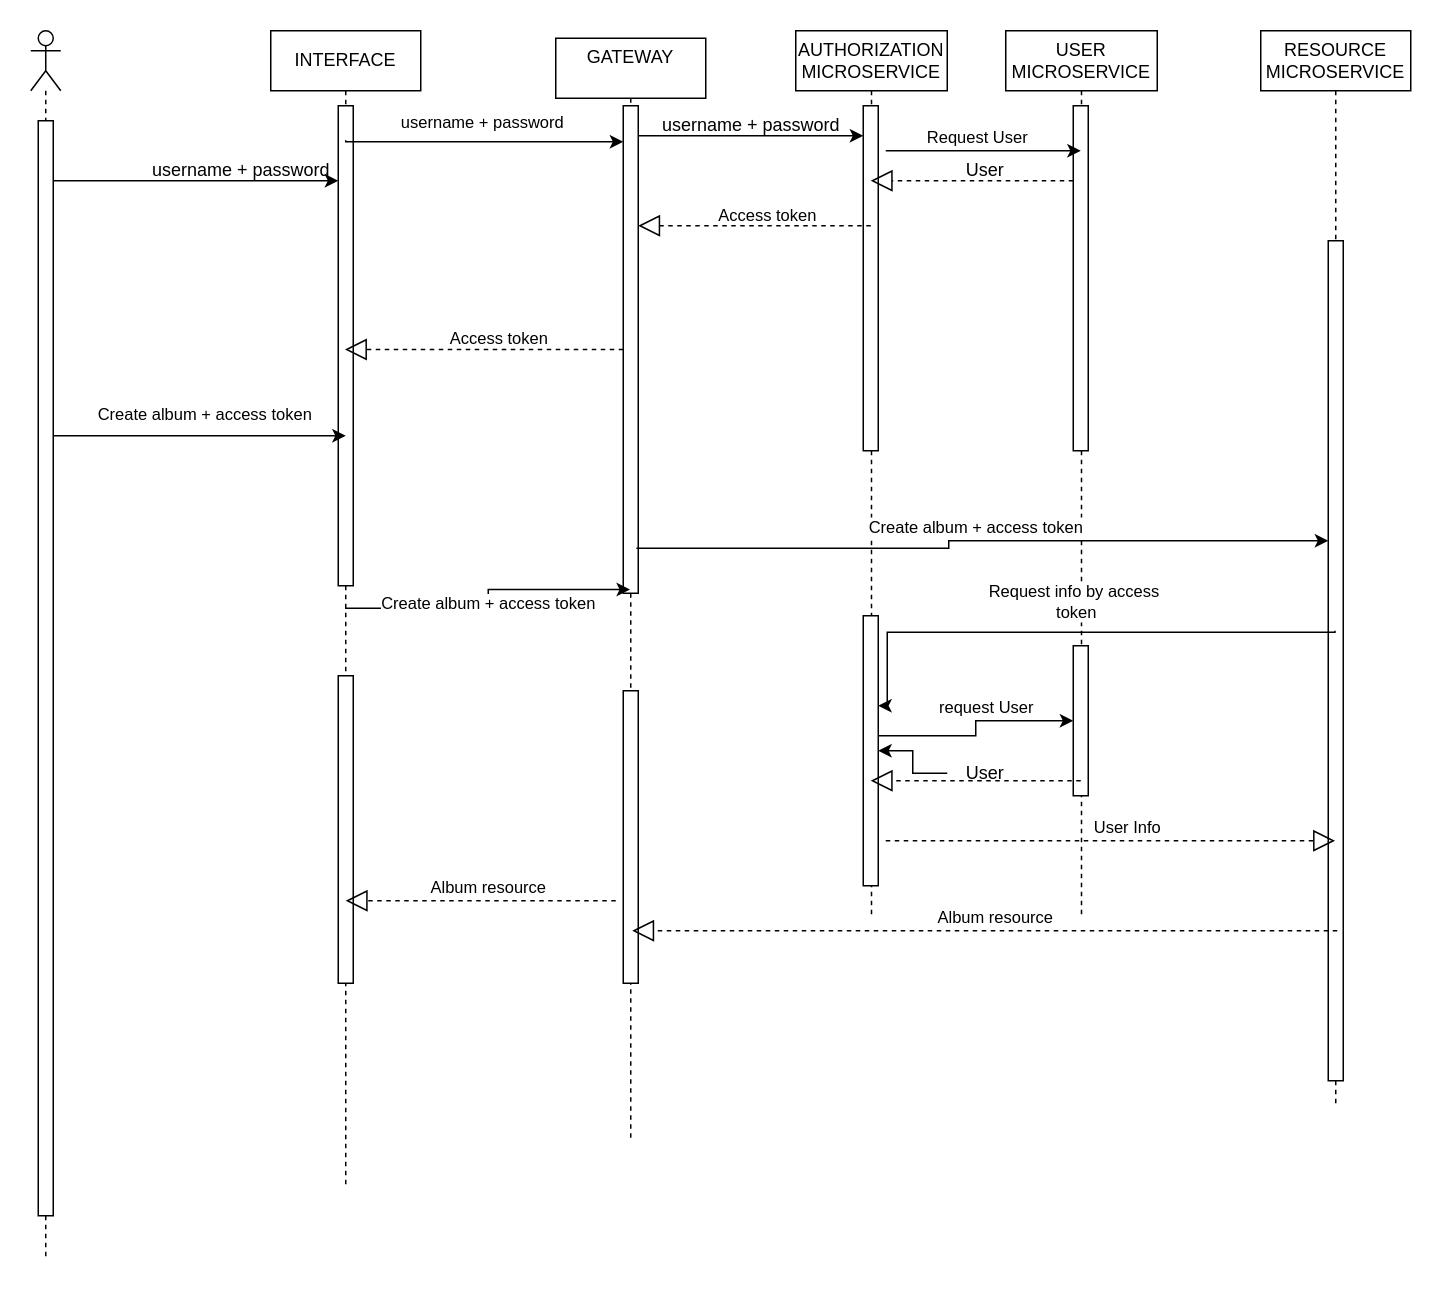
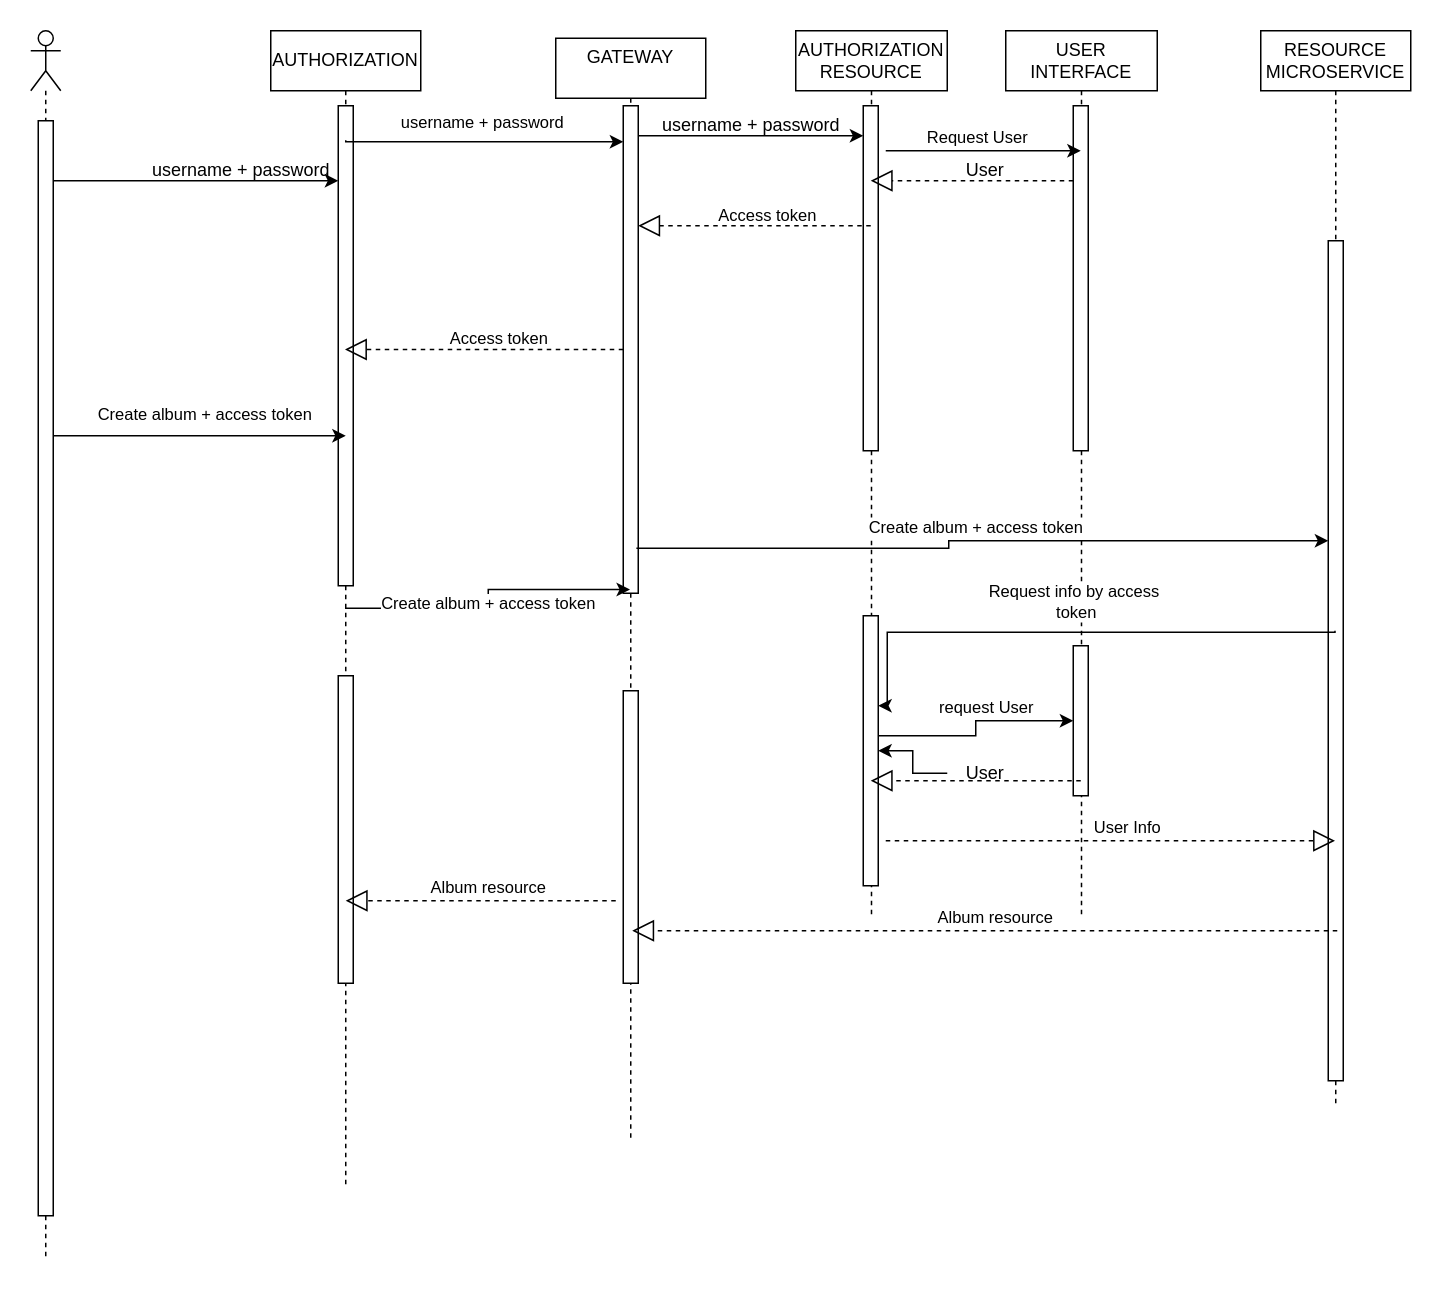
(346, 61) -> (346, 61)
(872, 61) -> (872, 61)
(1082, 61) -> (1082, 61)
